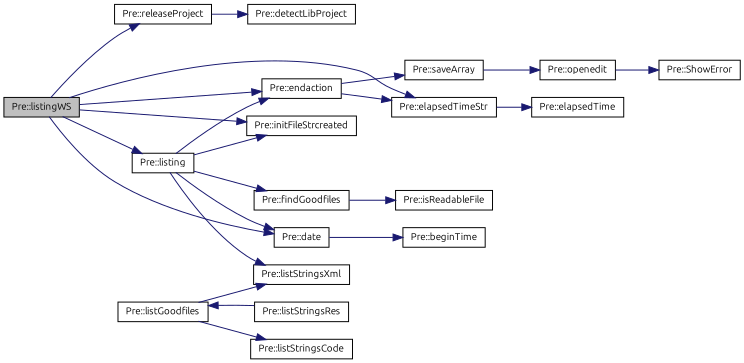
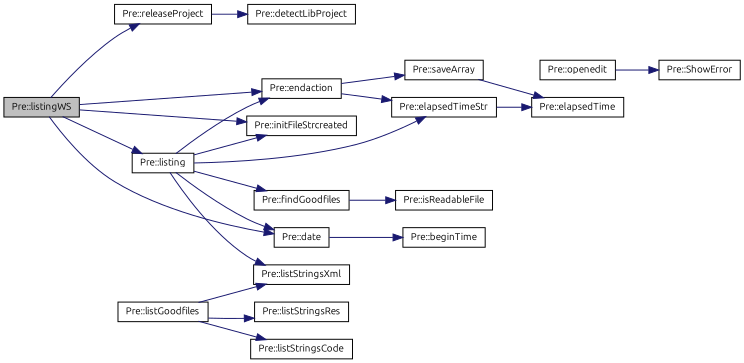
(239, 62) -> (308, 154)
(507, 70) -> (506, 87)
(236, 305) -> (226, 318)
